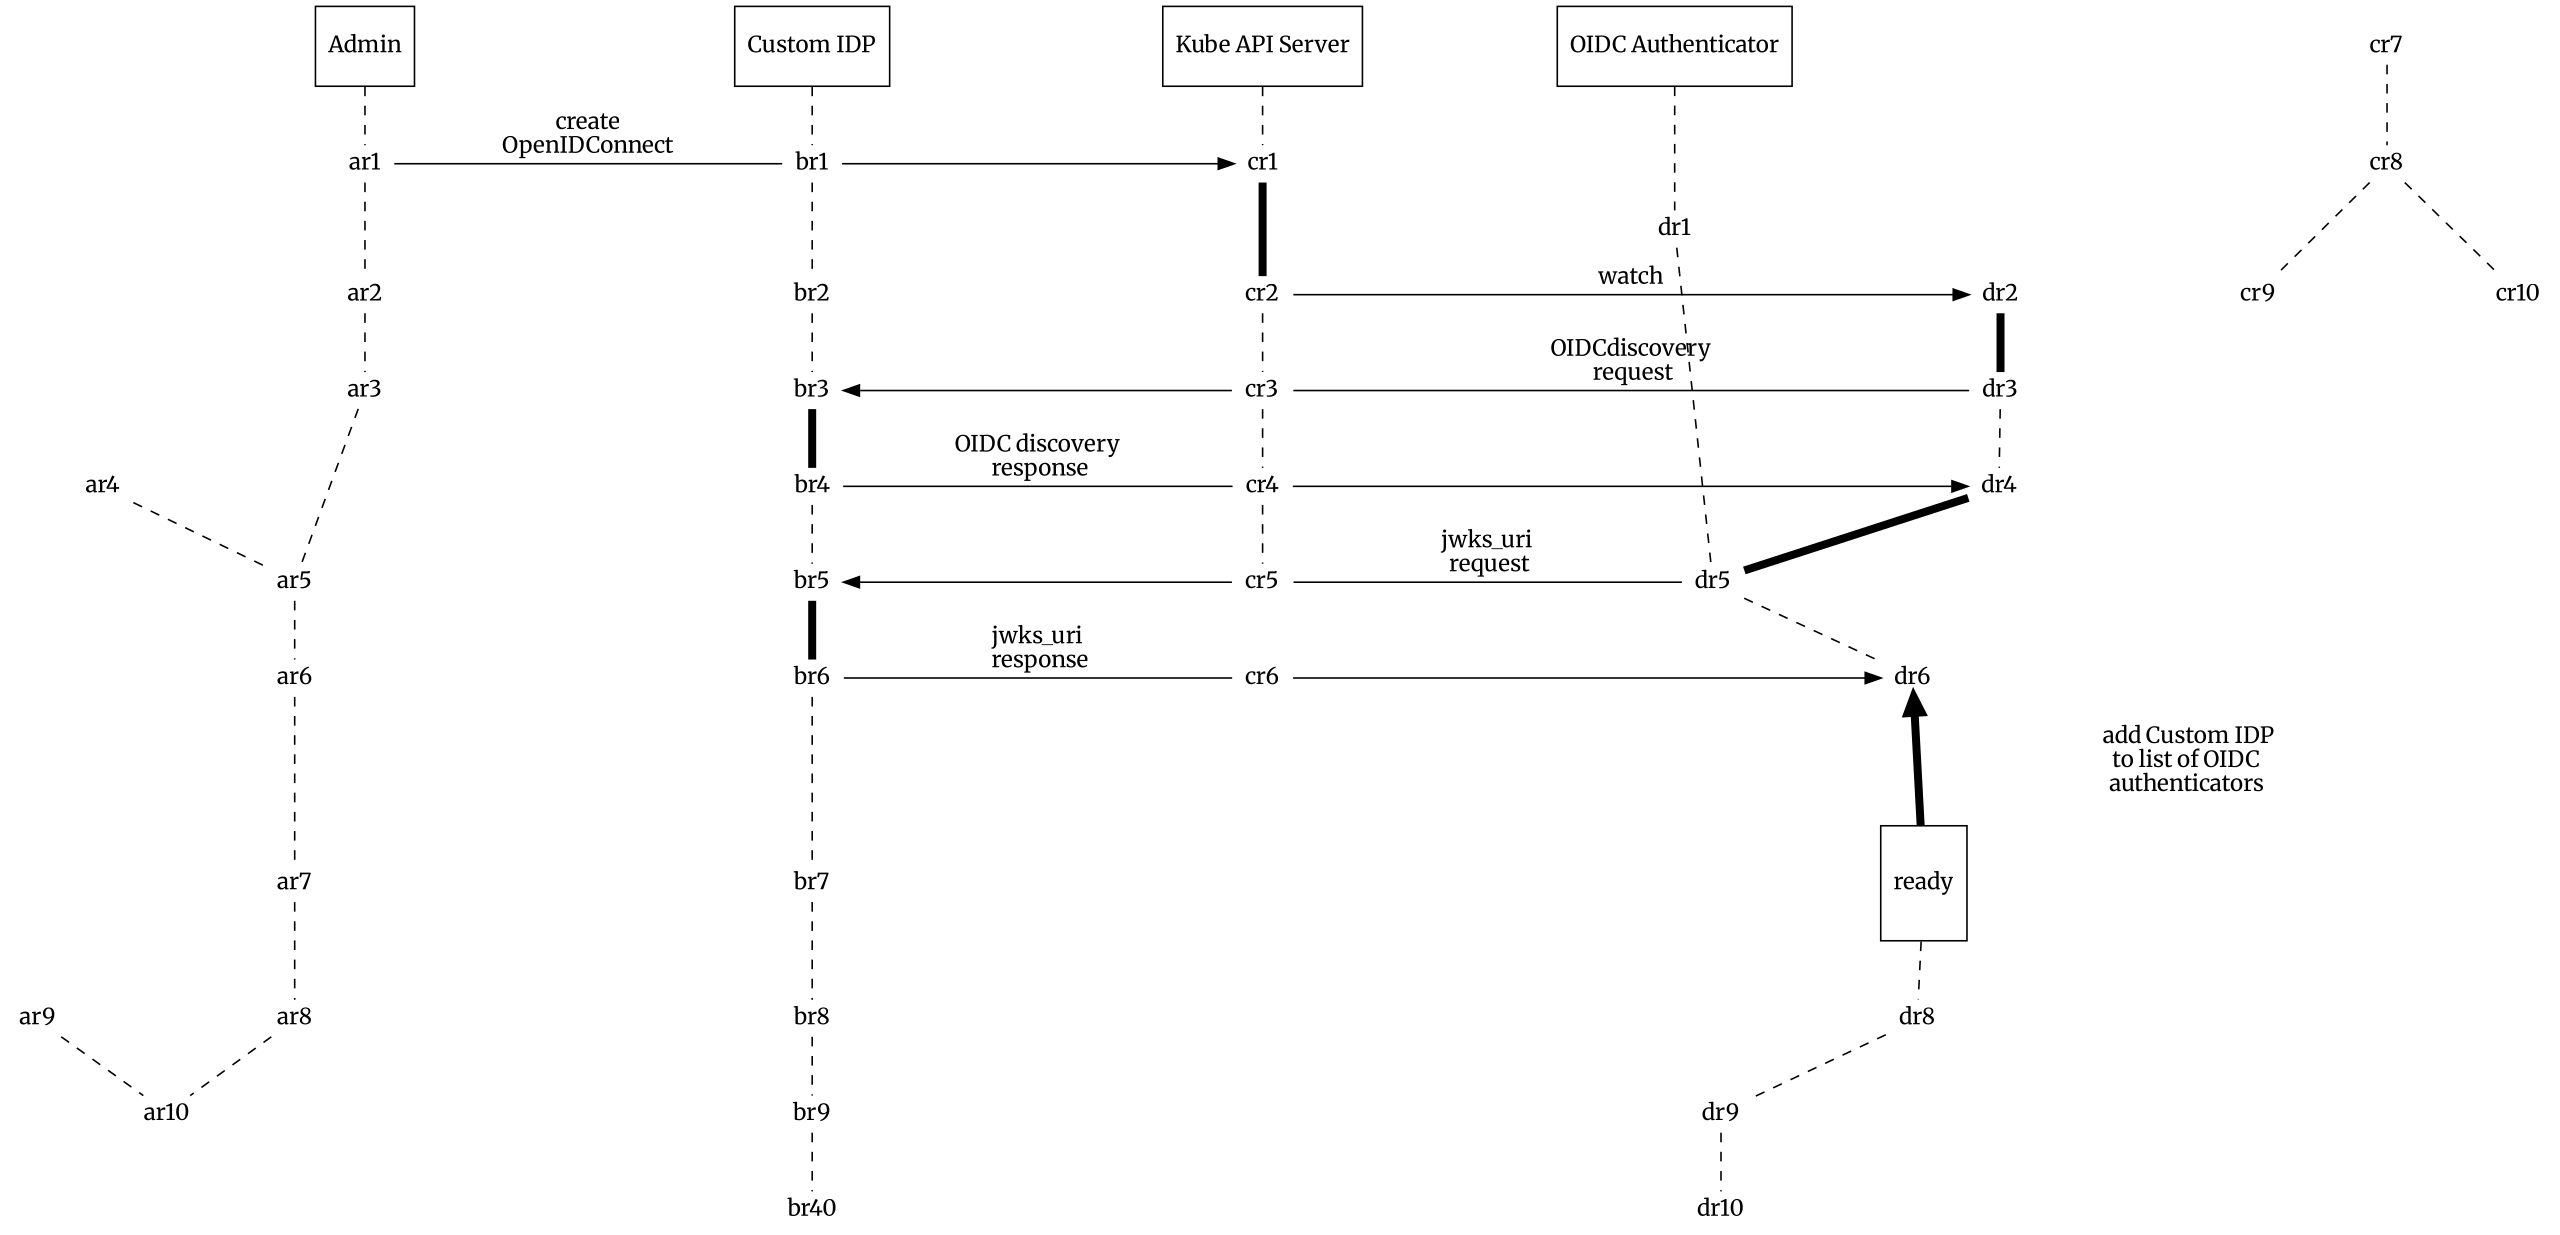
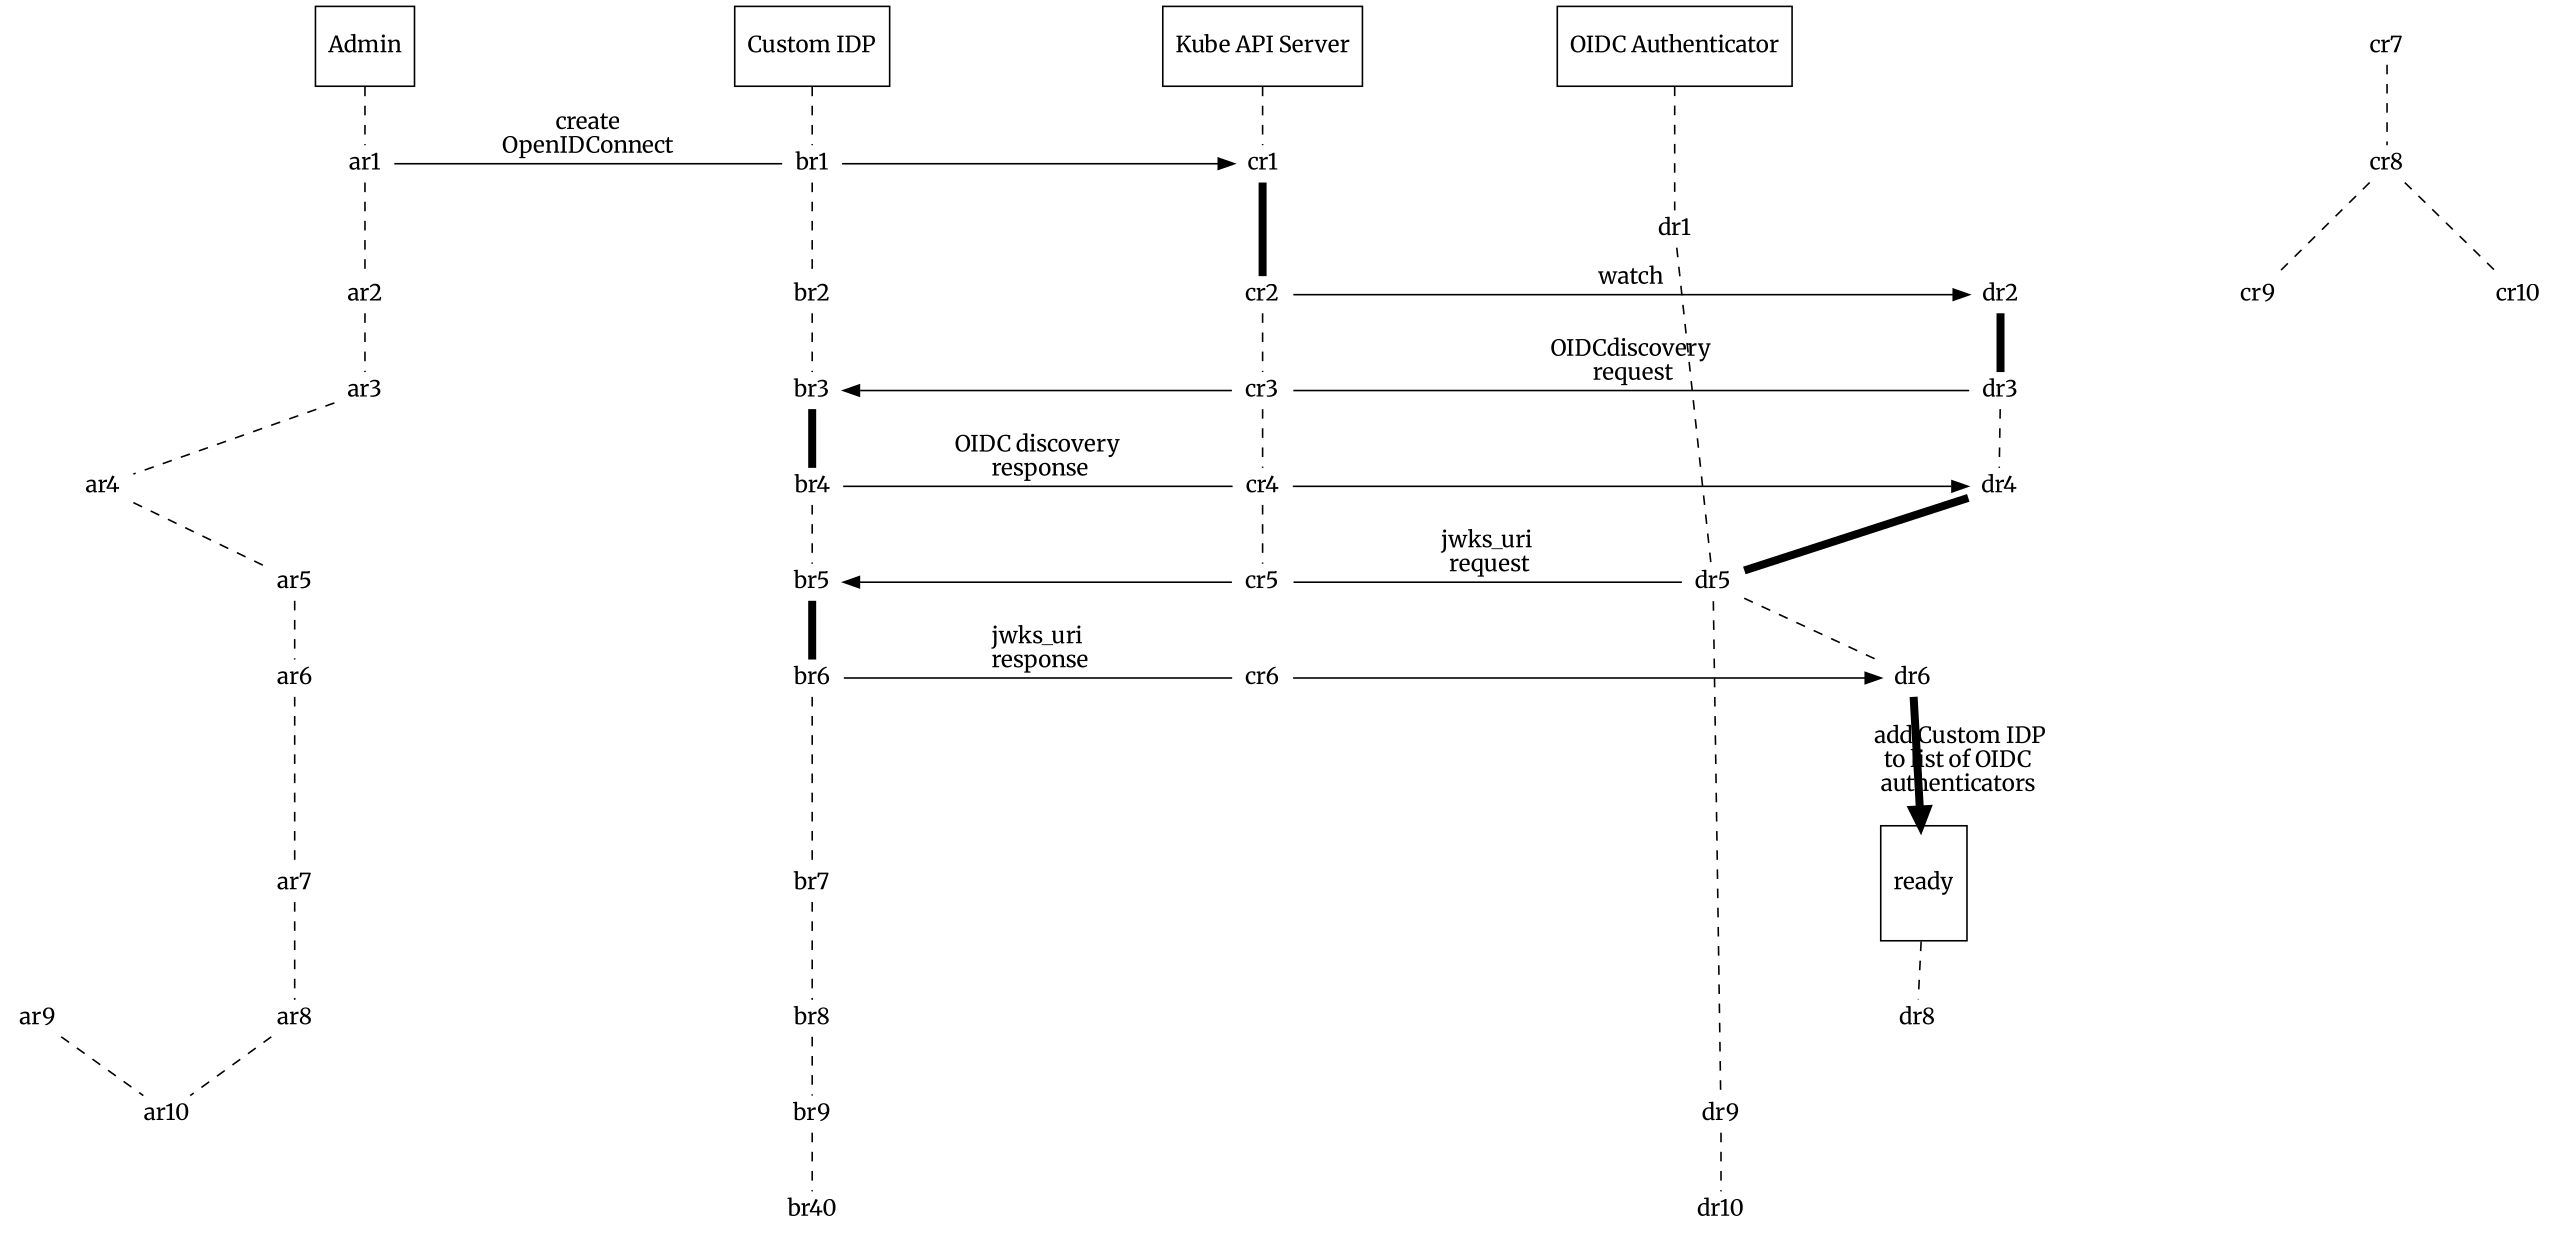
(330, 486) -> (234, 438)
(1918, 769) -> (1917, 753)
(1819, 1066) -> (1717, 848)
